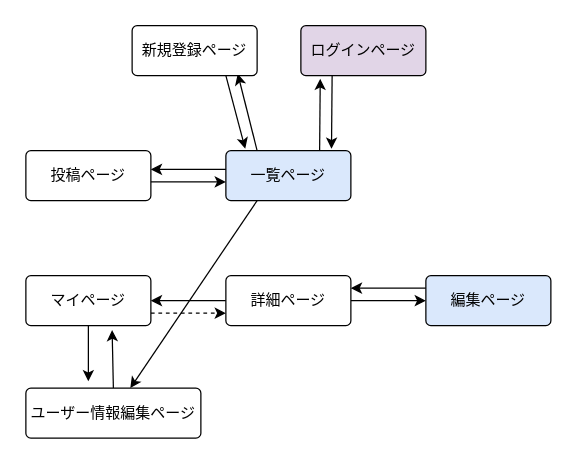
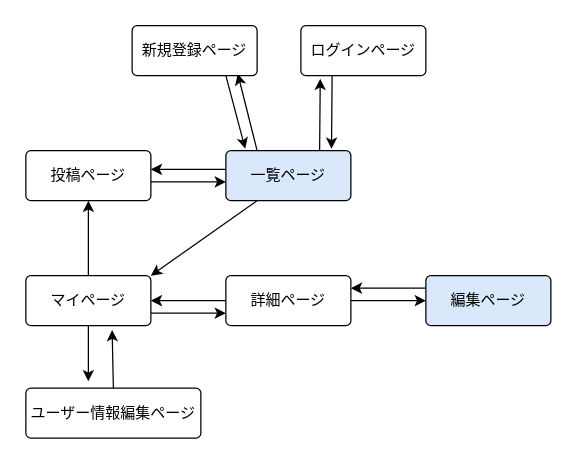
(363, 51) -> (363, 51)
none -> (88, 243)
(196, 291) -> (207, 236)
(185, 313) -> (185, 313)
